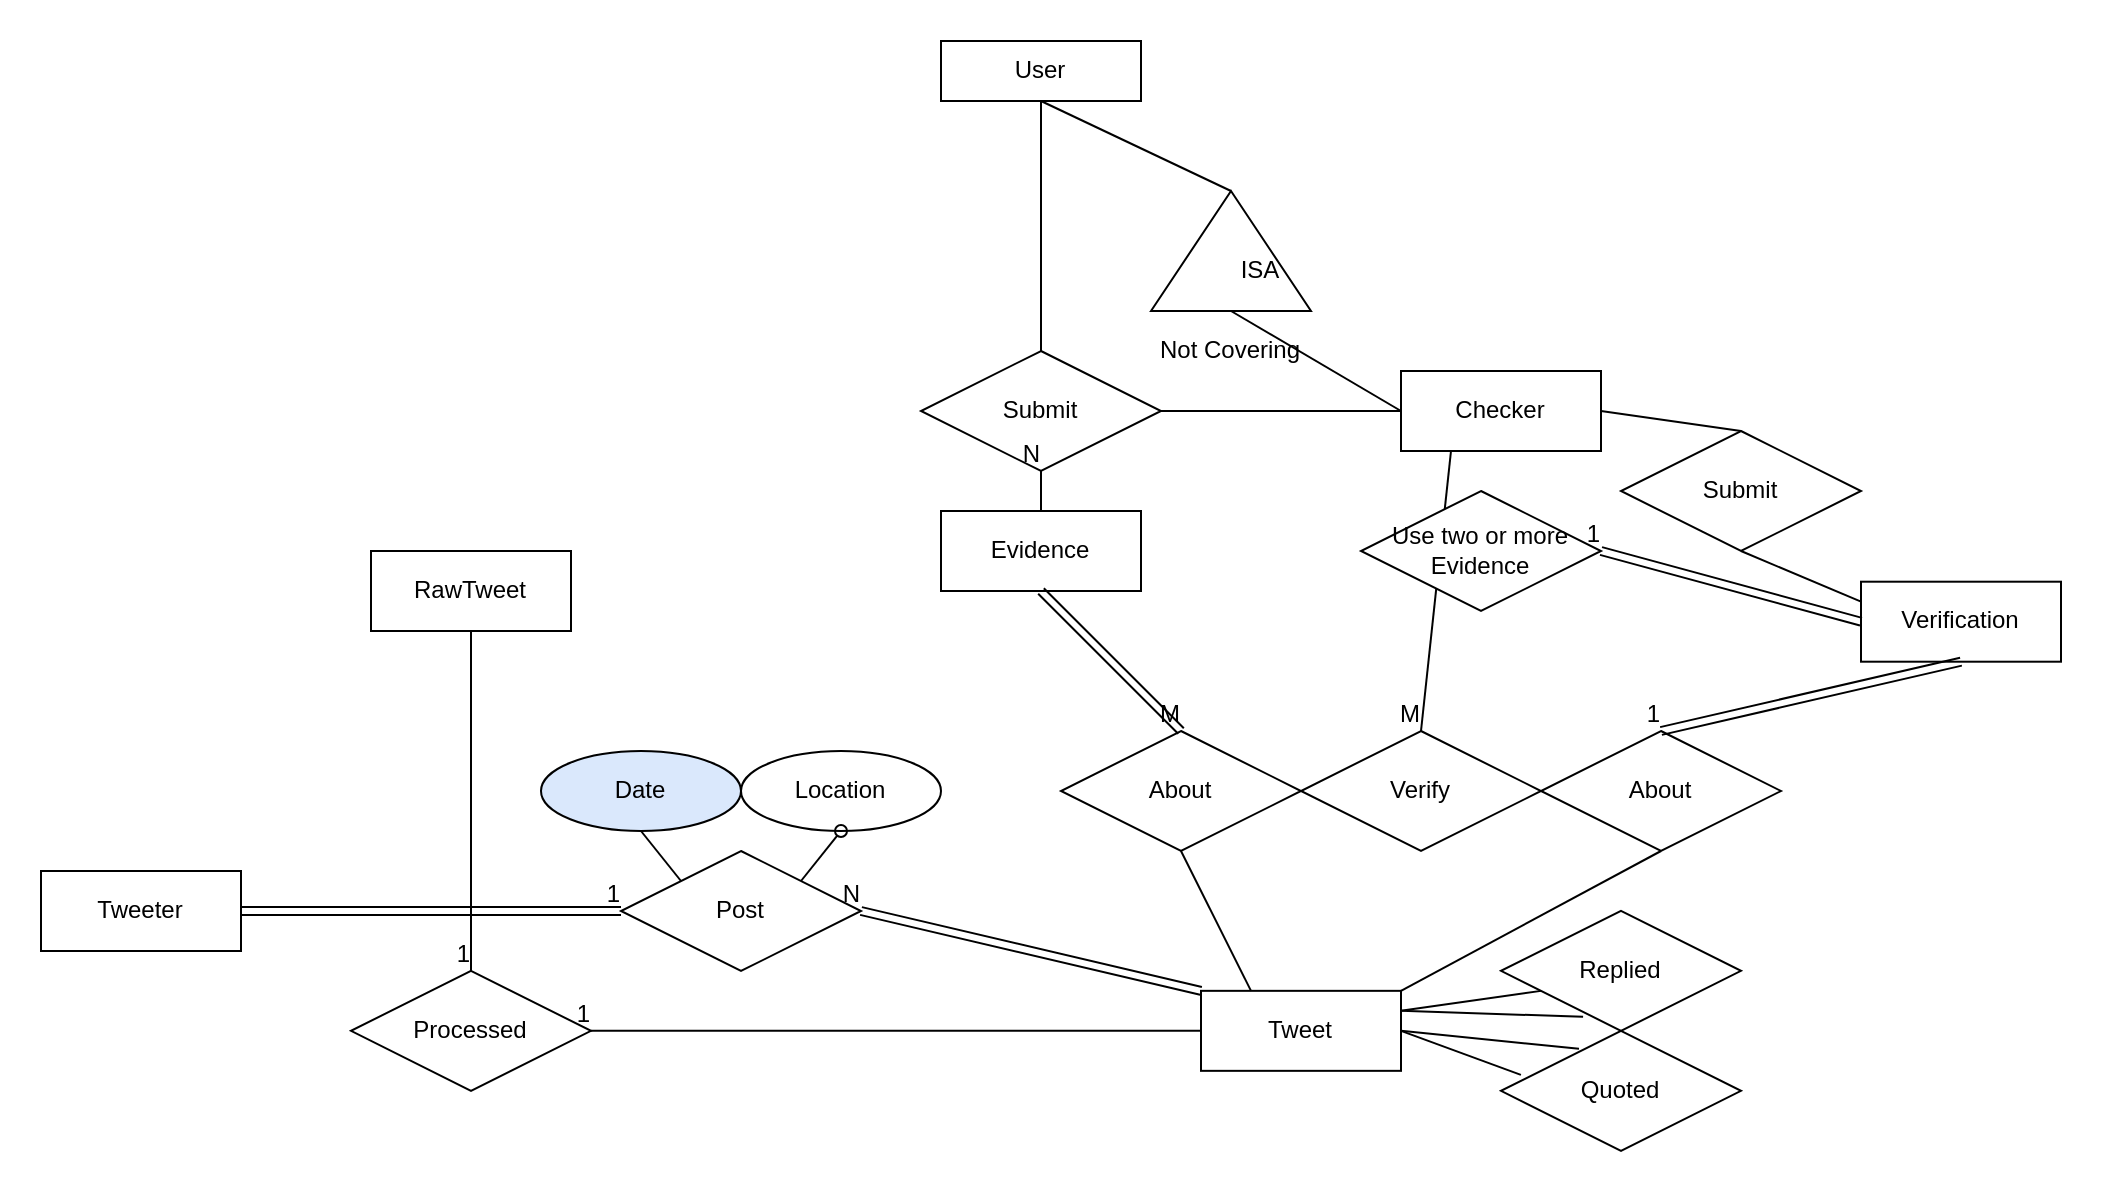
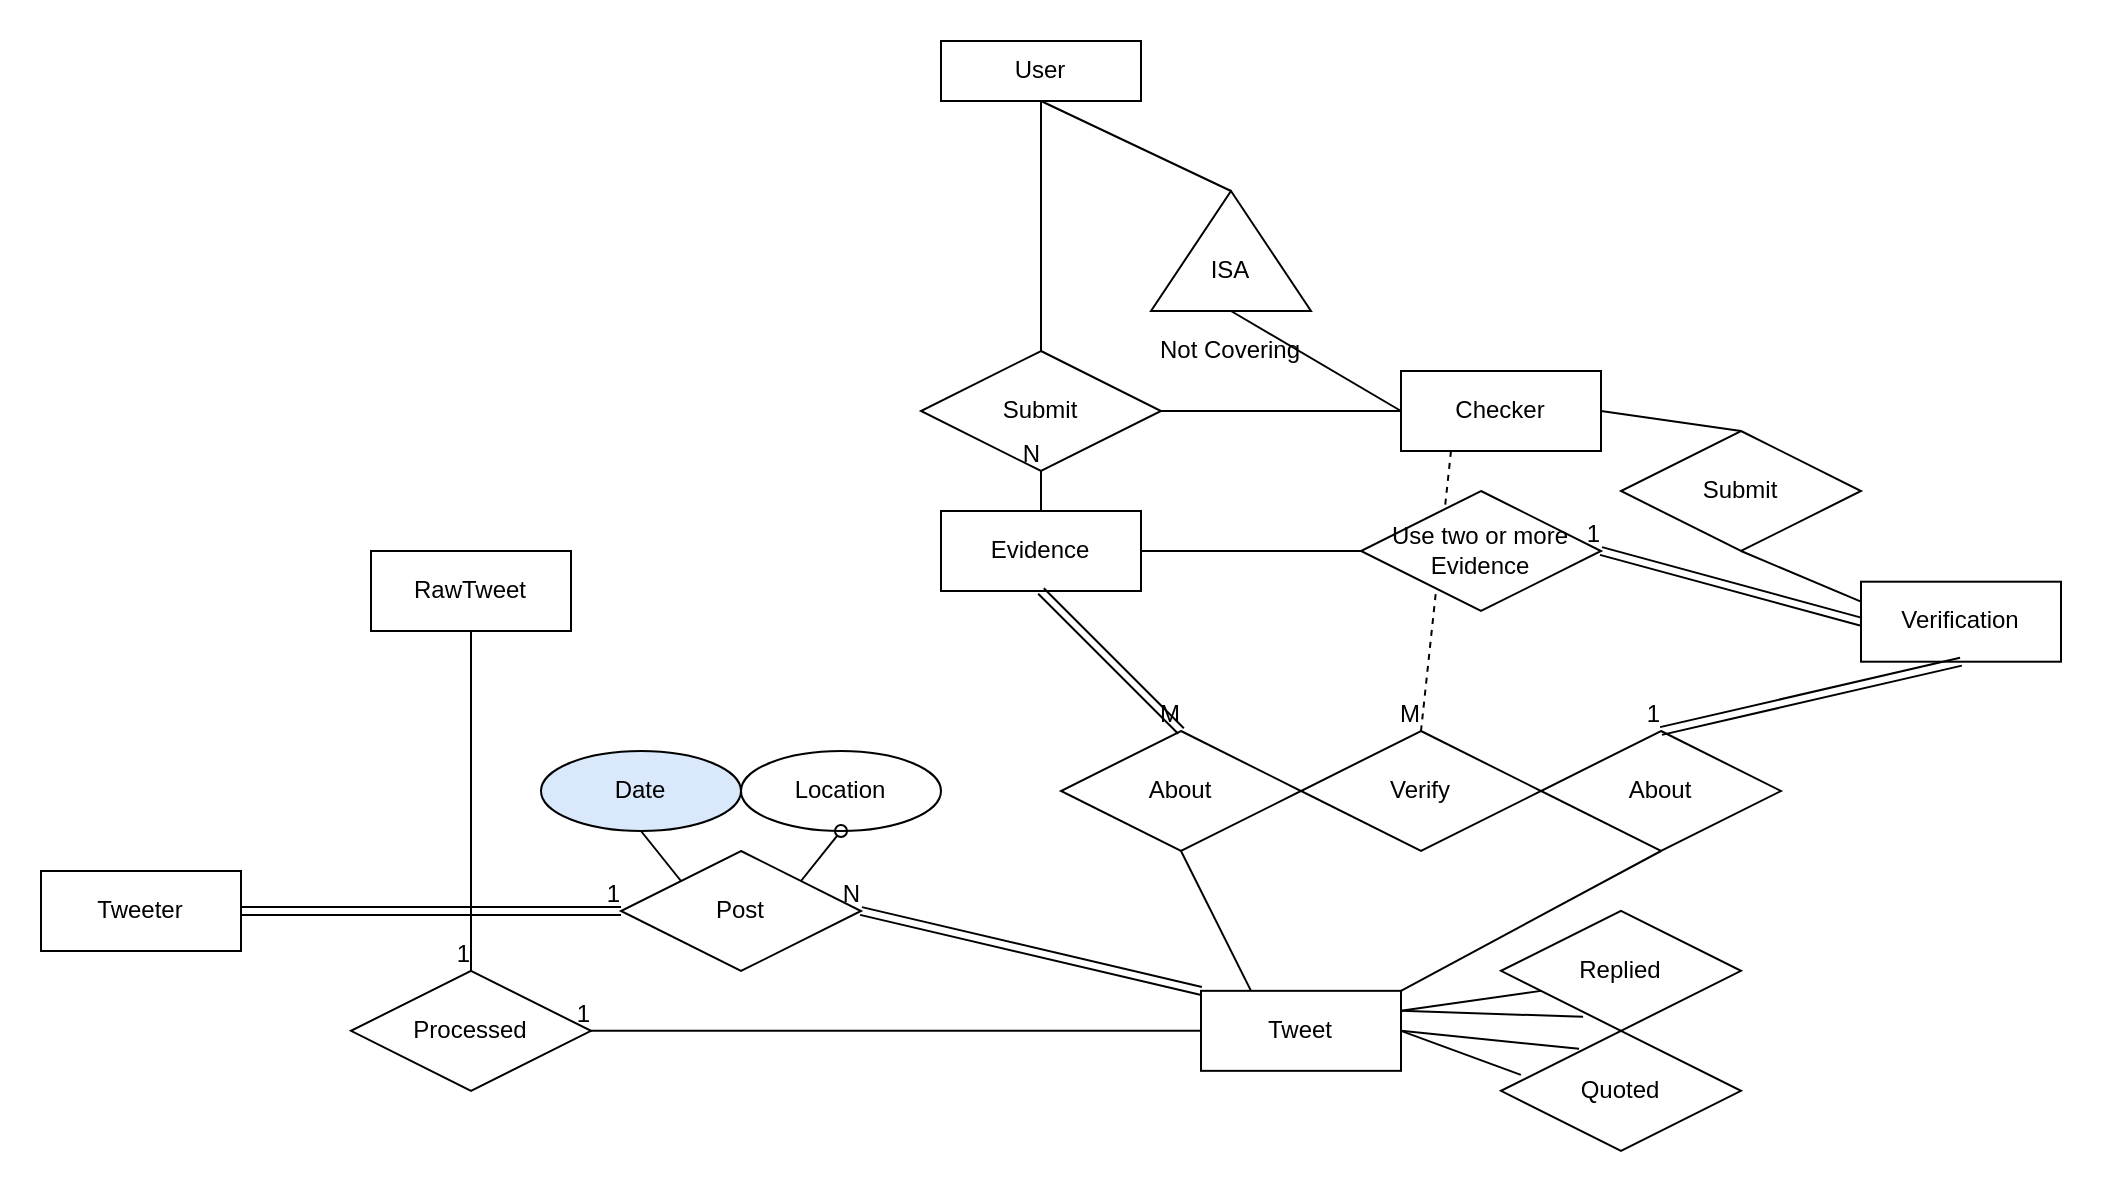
(1261, 271) -> (1231, 271)
none -> (1251, 551)
(1429, 655) -> (1429, 655)
